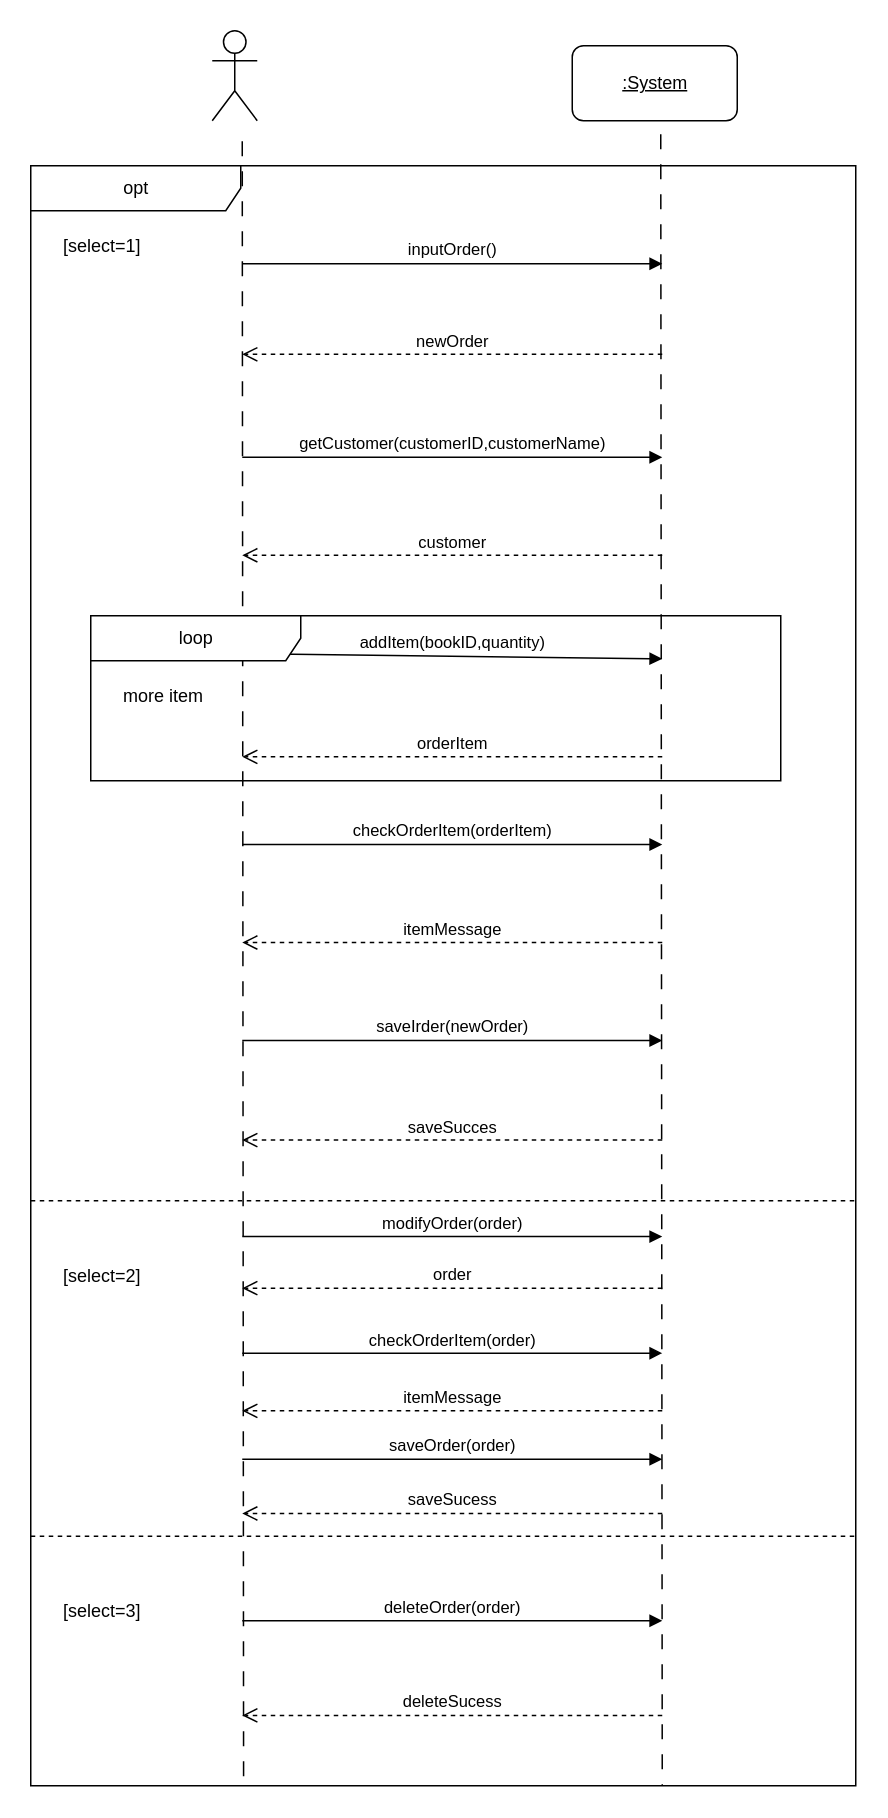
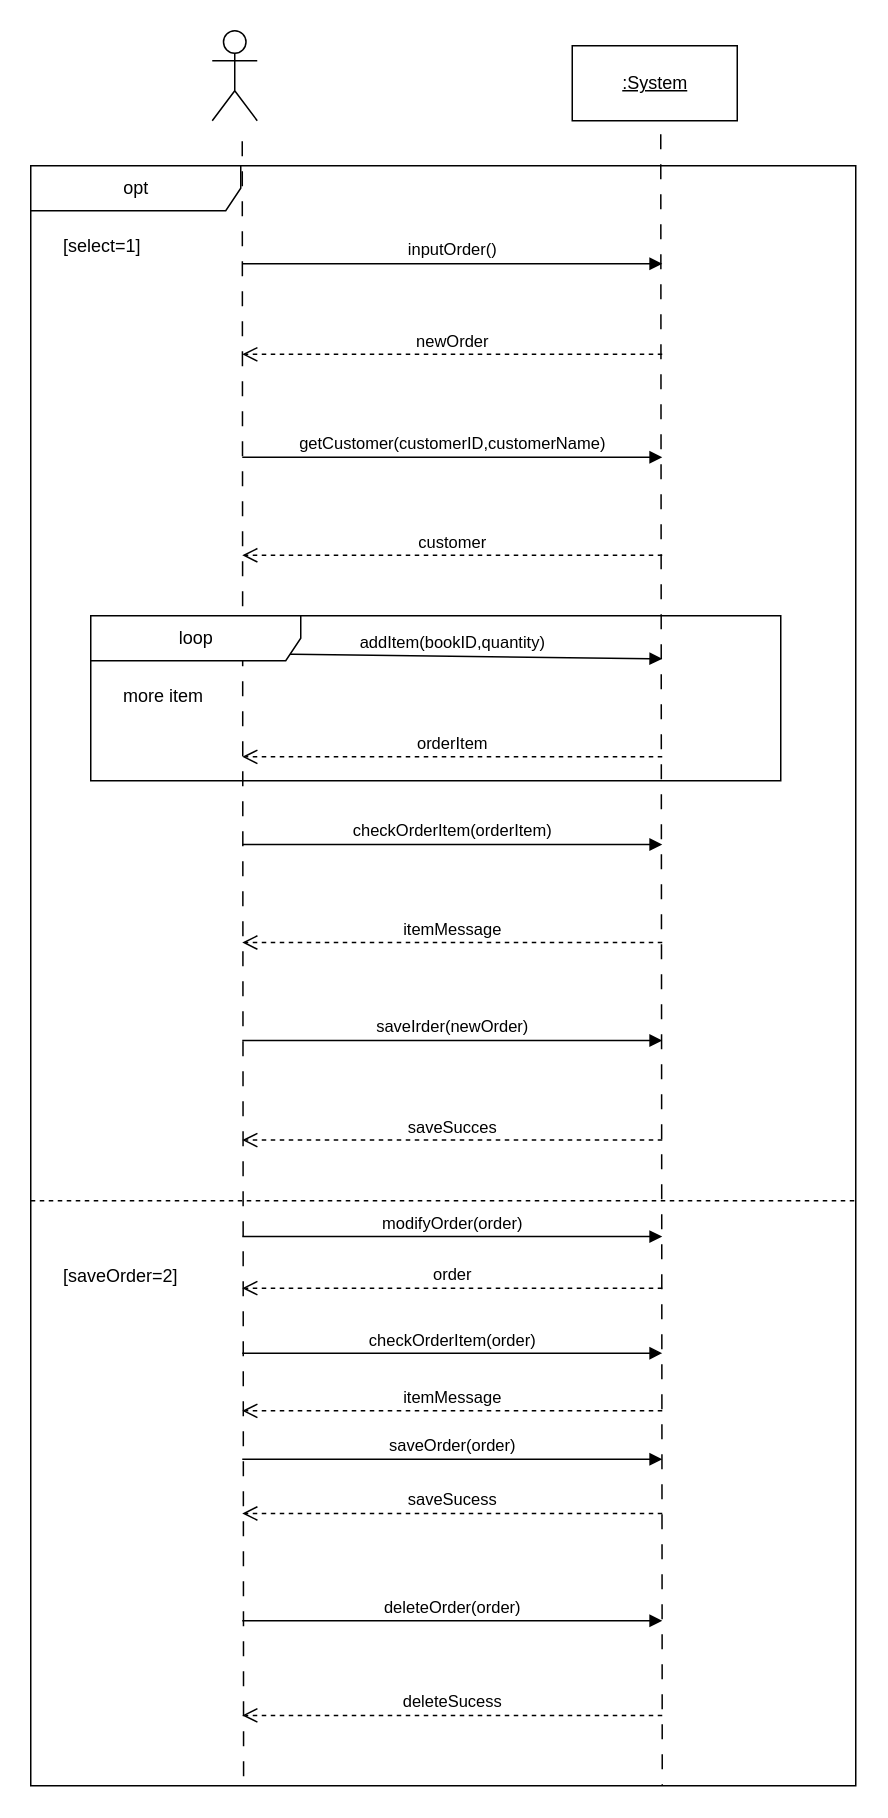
(655, 83) -> (655, 83)
(111, 1276) -> (129, 1276)
(443, 1536) -> none
